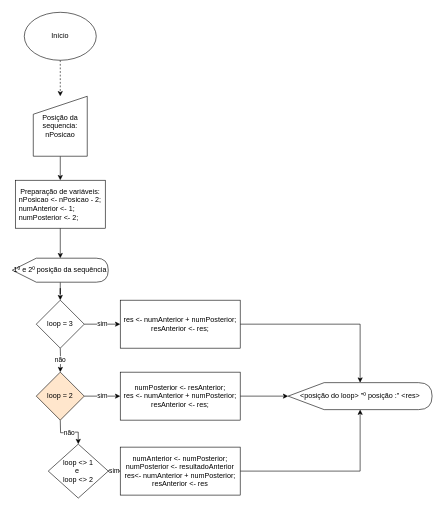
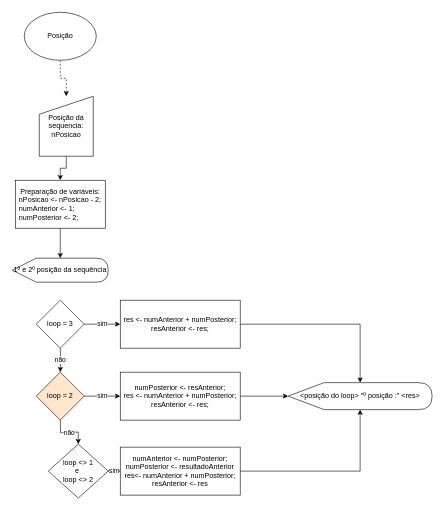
(60, 36) -> (60, 36)
(60, 126) -> (66, 126)
(60, 291) -> none
